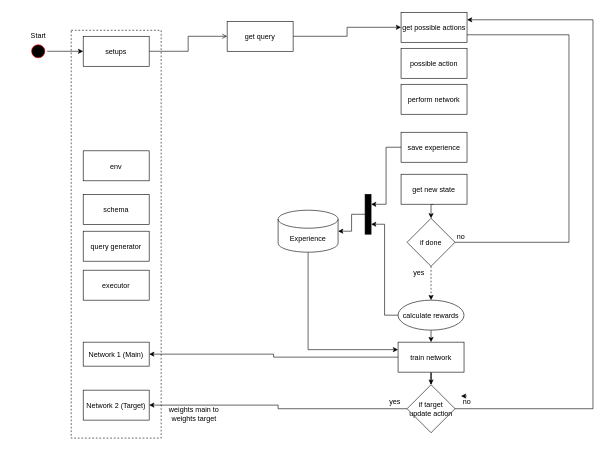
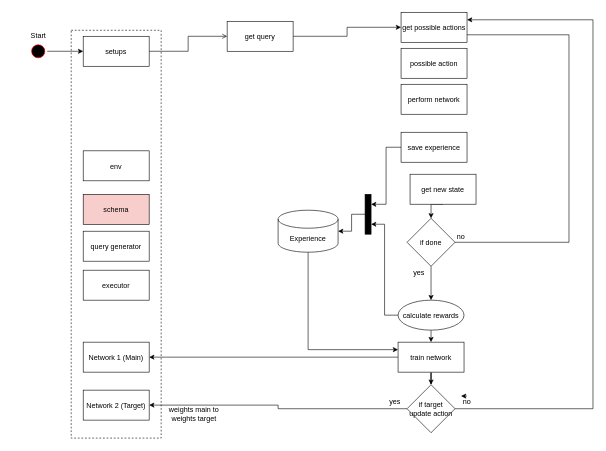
(434, 189) -> (443, 189)
(116, 209) -> (116, 209)
(431, 281) -> (431, 281)
(116, 354) -> (116, 357)
